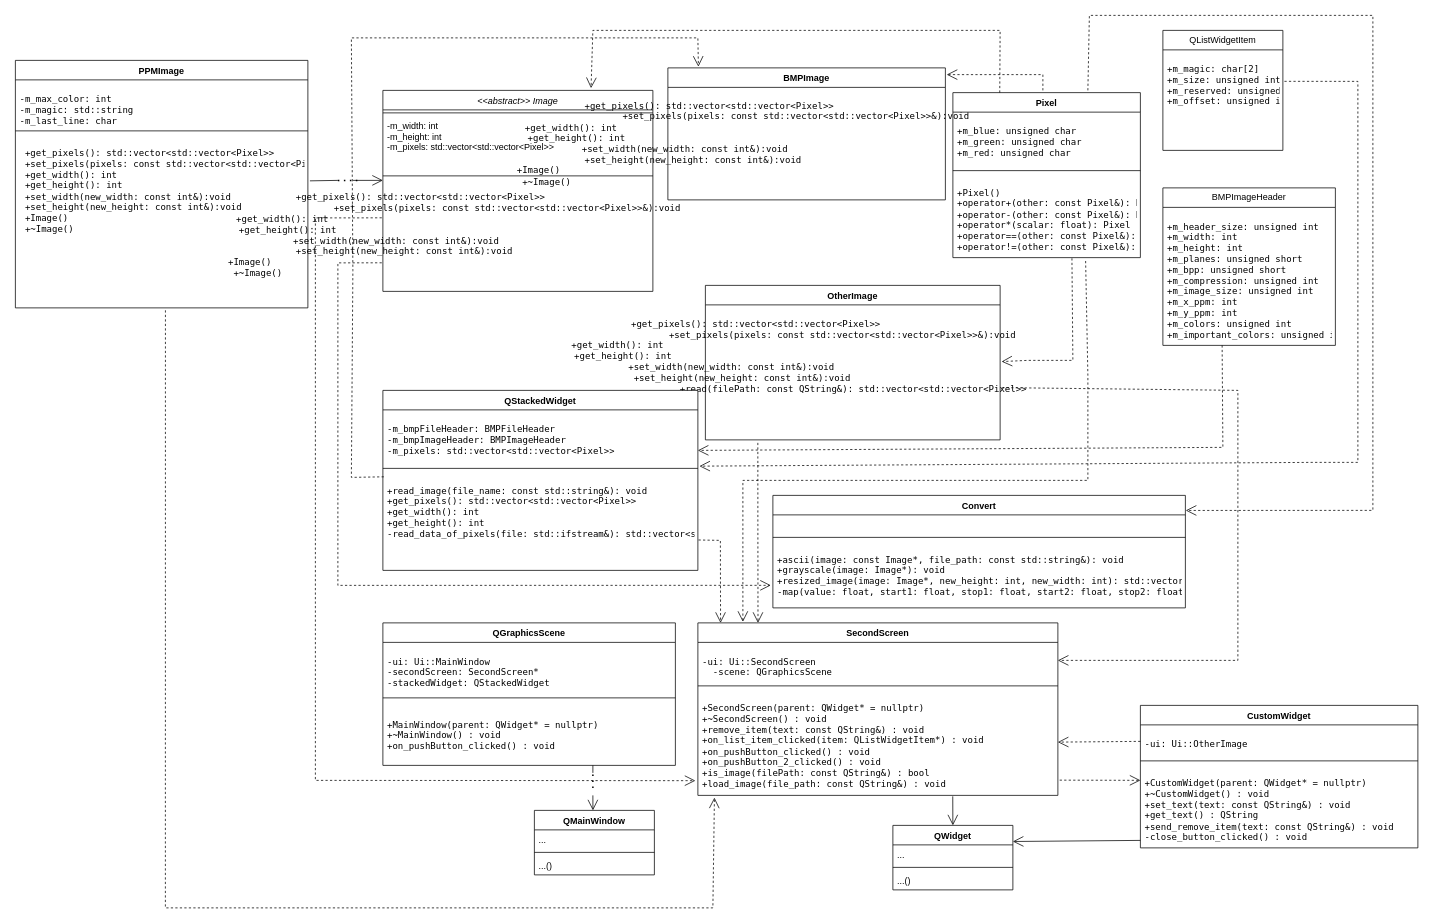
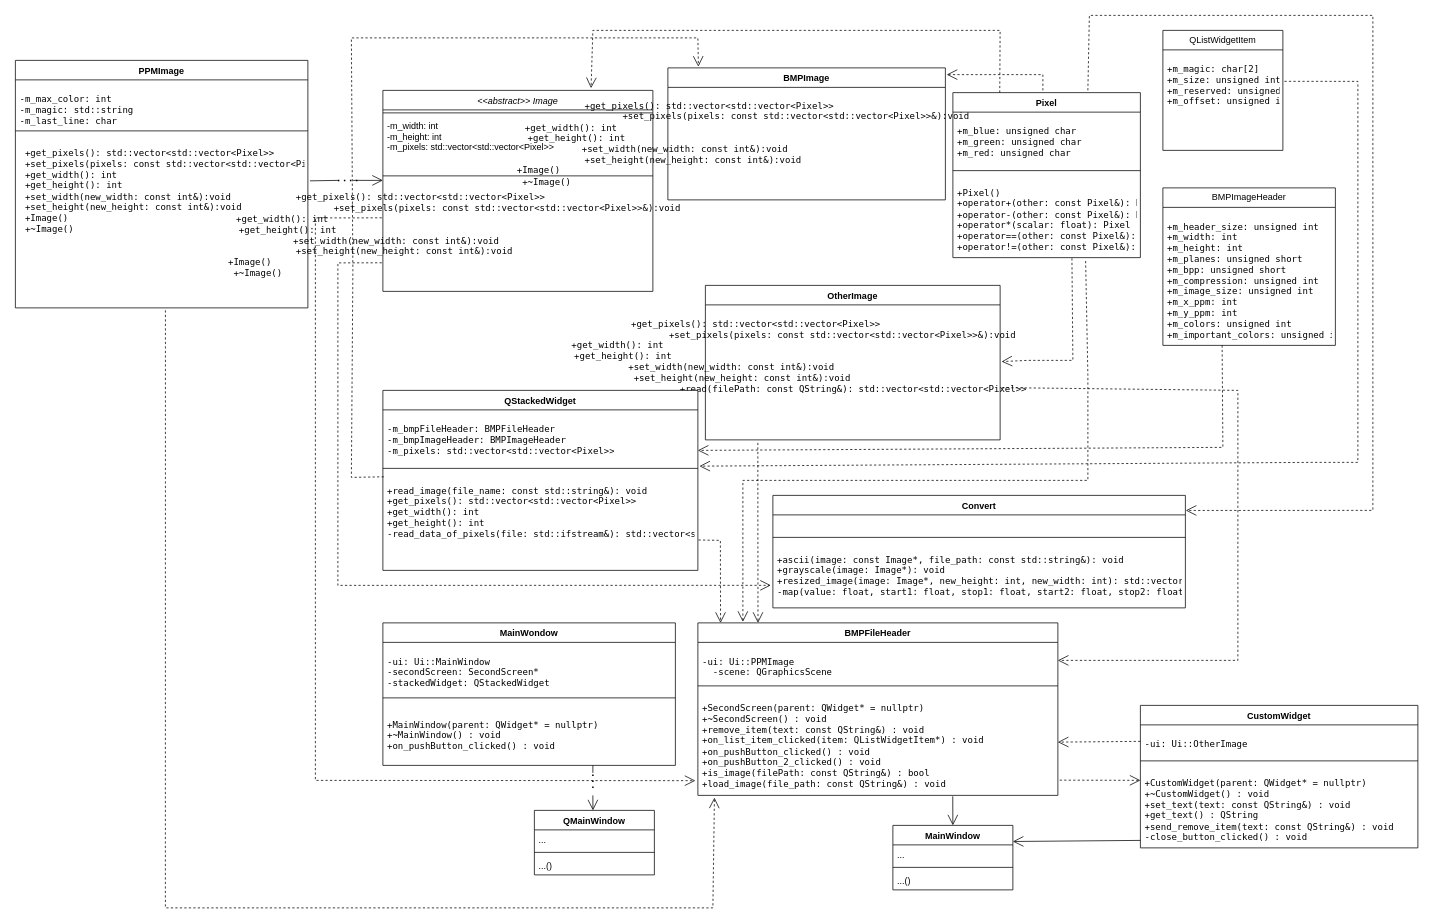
(529, 634) -> (529, 634)
(878, 634) -> (878, 634)
(754, 658) -> (754, 658)
(953, 836) -> (953, 836)
